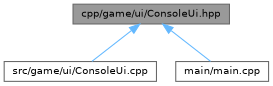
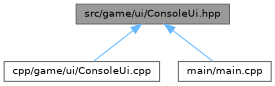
(151, 14) -> (153, 14)
(80, 71) -> (82, 71)
